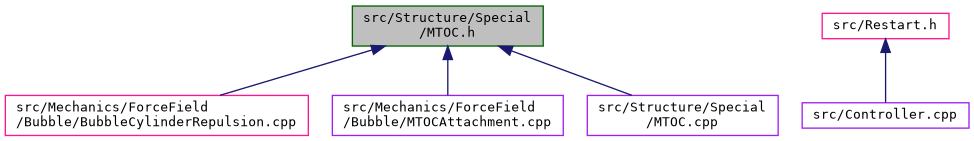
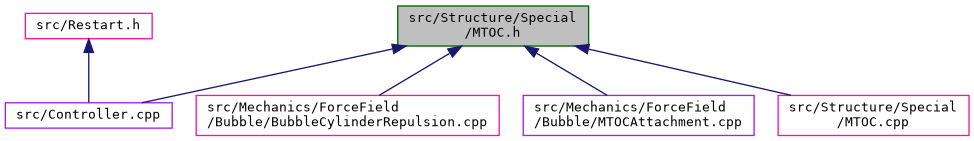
none -> (267, 76)
(683, 115) -> (874, 115)
